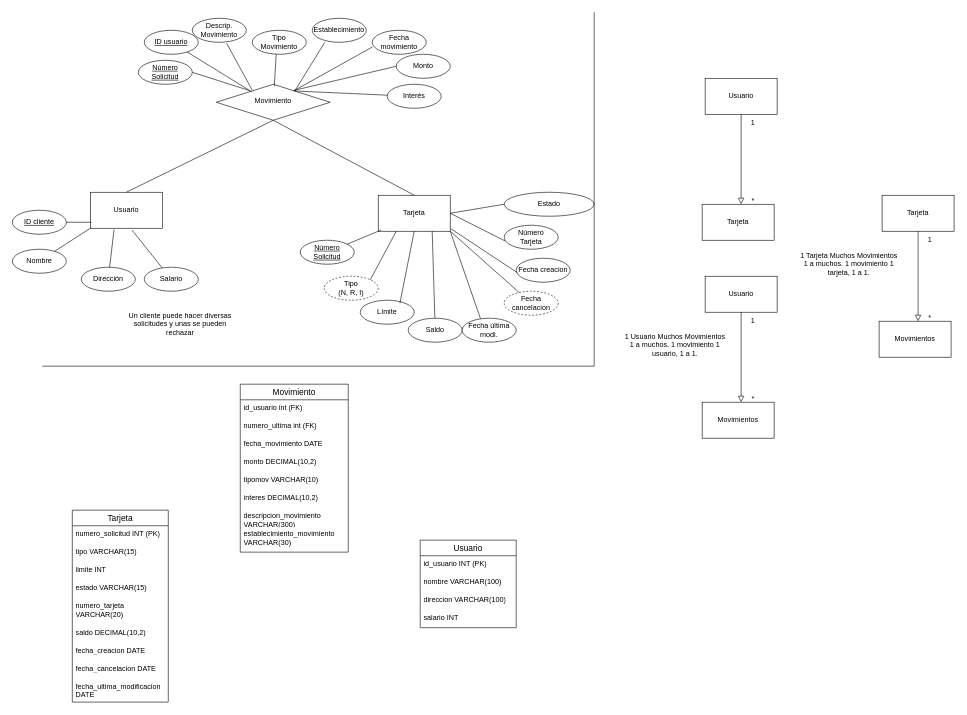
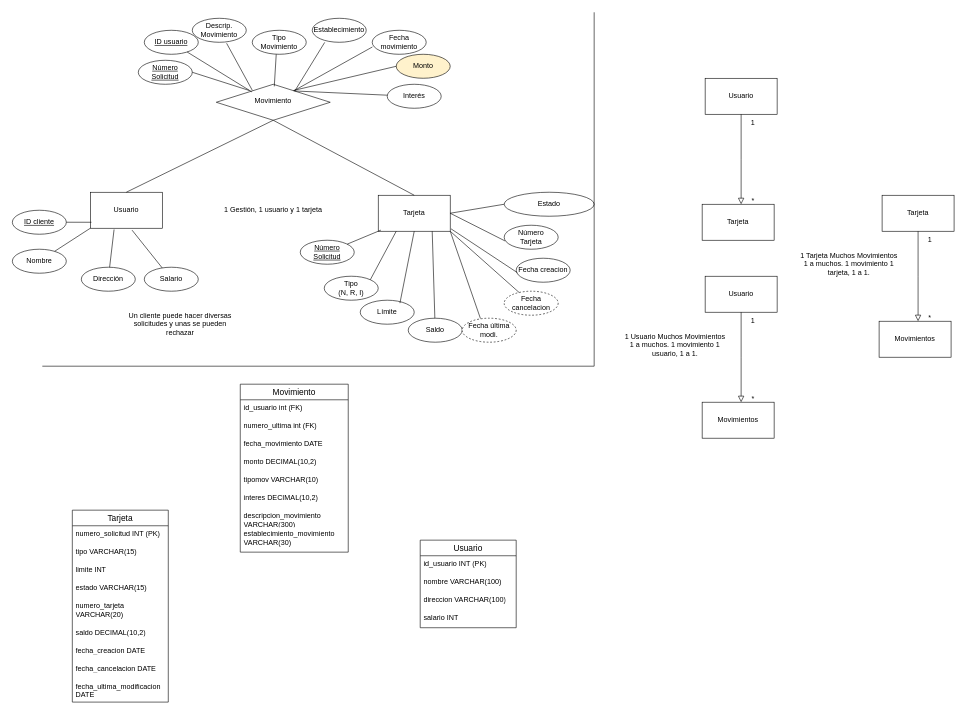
(423, 66) -> (423, 66)
none -> (273, 210)
(351, 288) -> (351, 288)
(489, 330) -> (489, 330)
